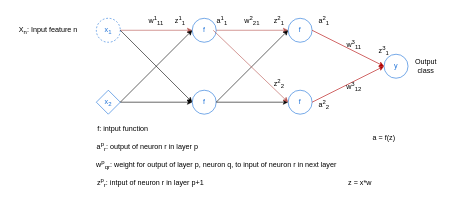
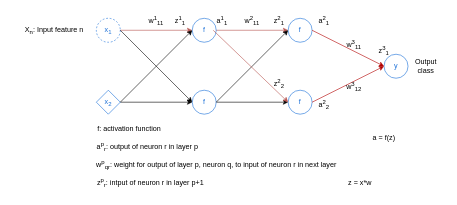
(252, 21) -> (252, 21)
(48, 30) -> (54, 30)
(129, 129) -> (136, 129)
